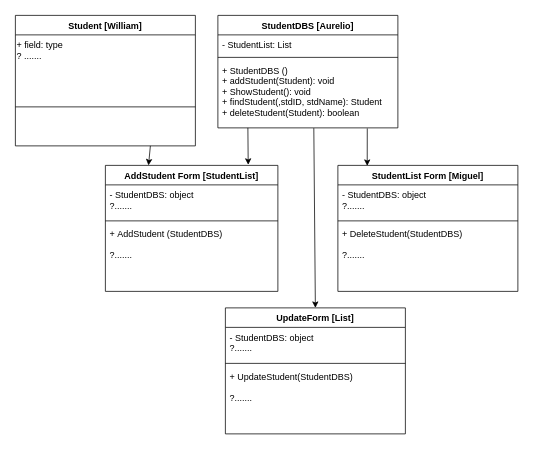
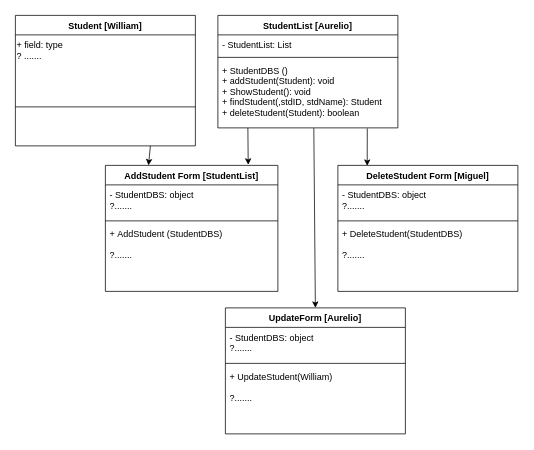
(308, 26) -> (308, 26)
(428, 176) -> (428, 176)
(315, 318) -> (315, 318)
(298, 377) -> (285, 377)
